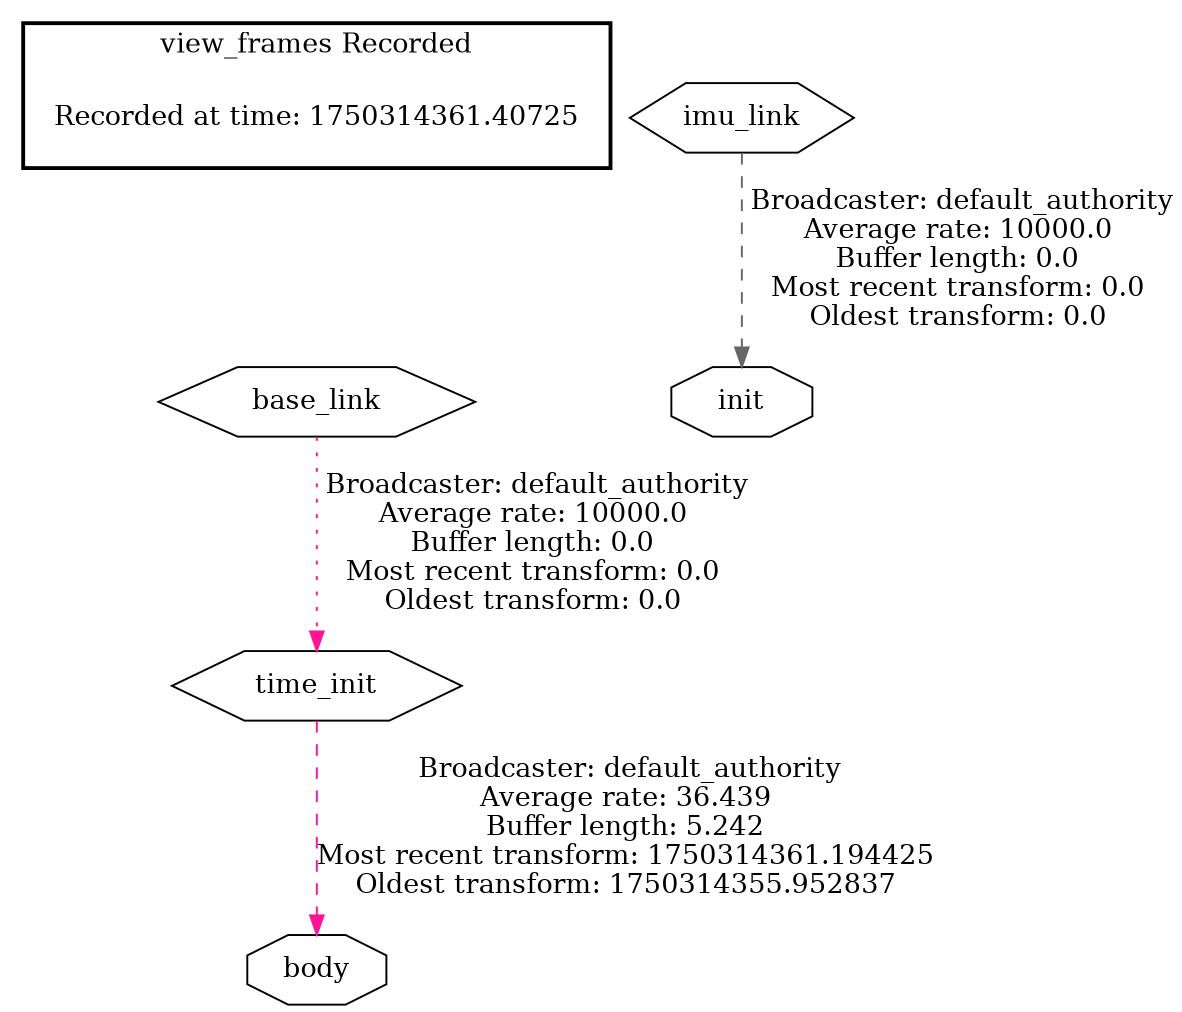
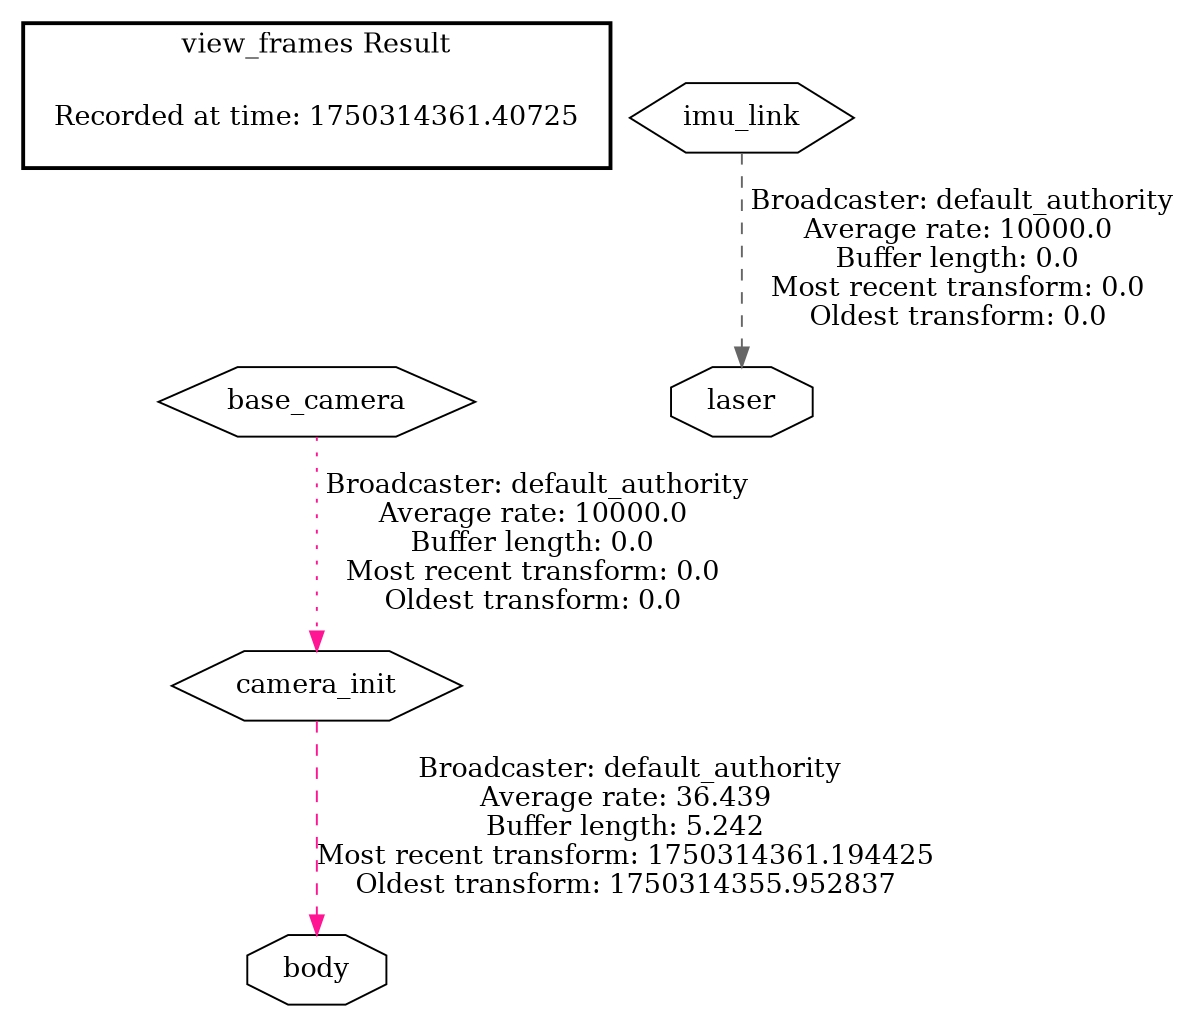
(317, 45) -> (317, 45)
(317, 402) -> (317, 402)
(742, 402) -> (742, 402)
(317, 686) -> (317, 686)
